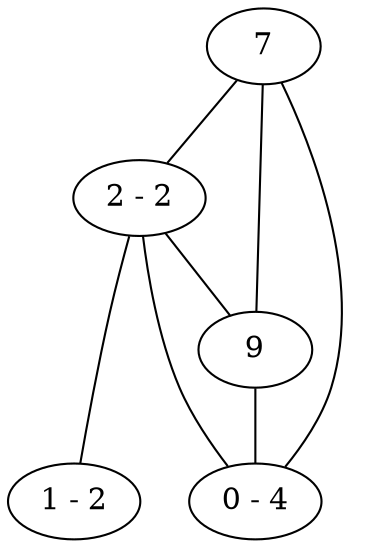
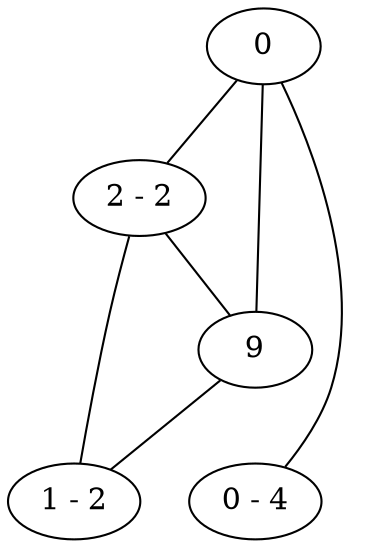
(264, 46) -> (264, 46)
(168, 358) -> none
(255, 426) -> (166, 425)
